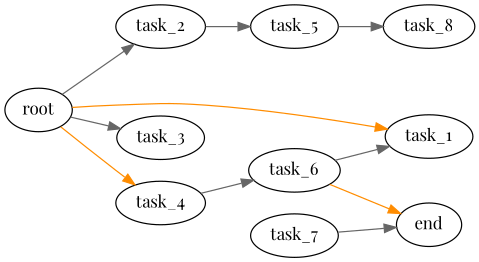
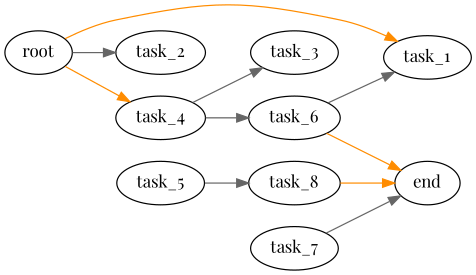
(222, 27) -> none
(90, 122) -> (222, 88)
none -> (361, 183)
